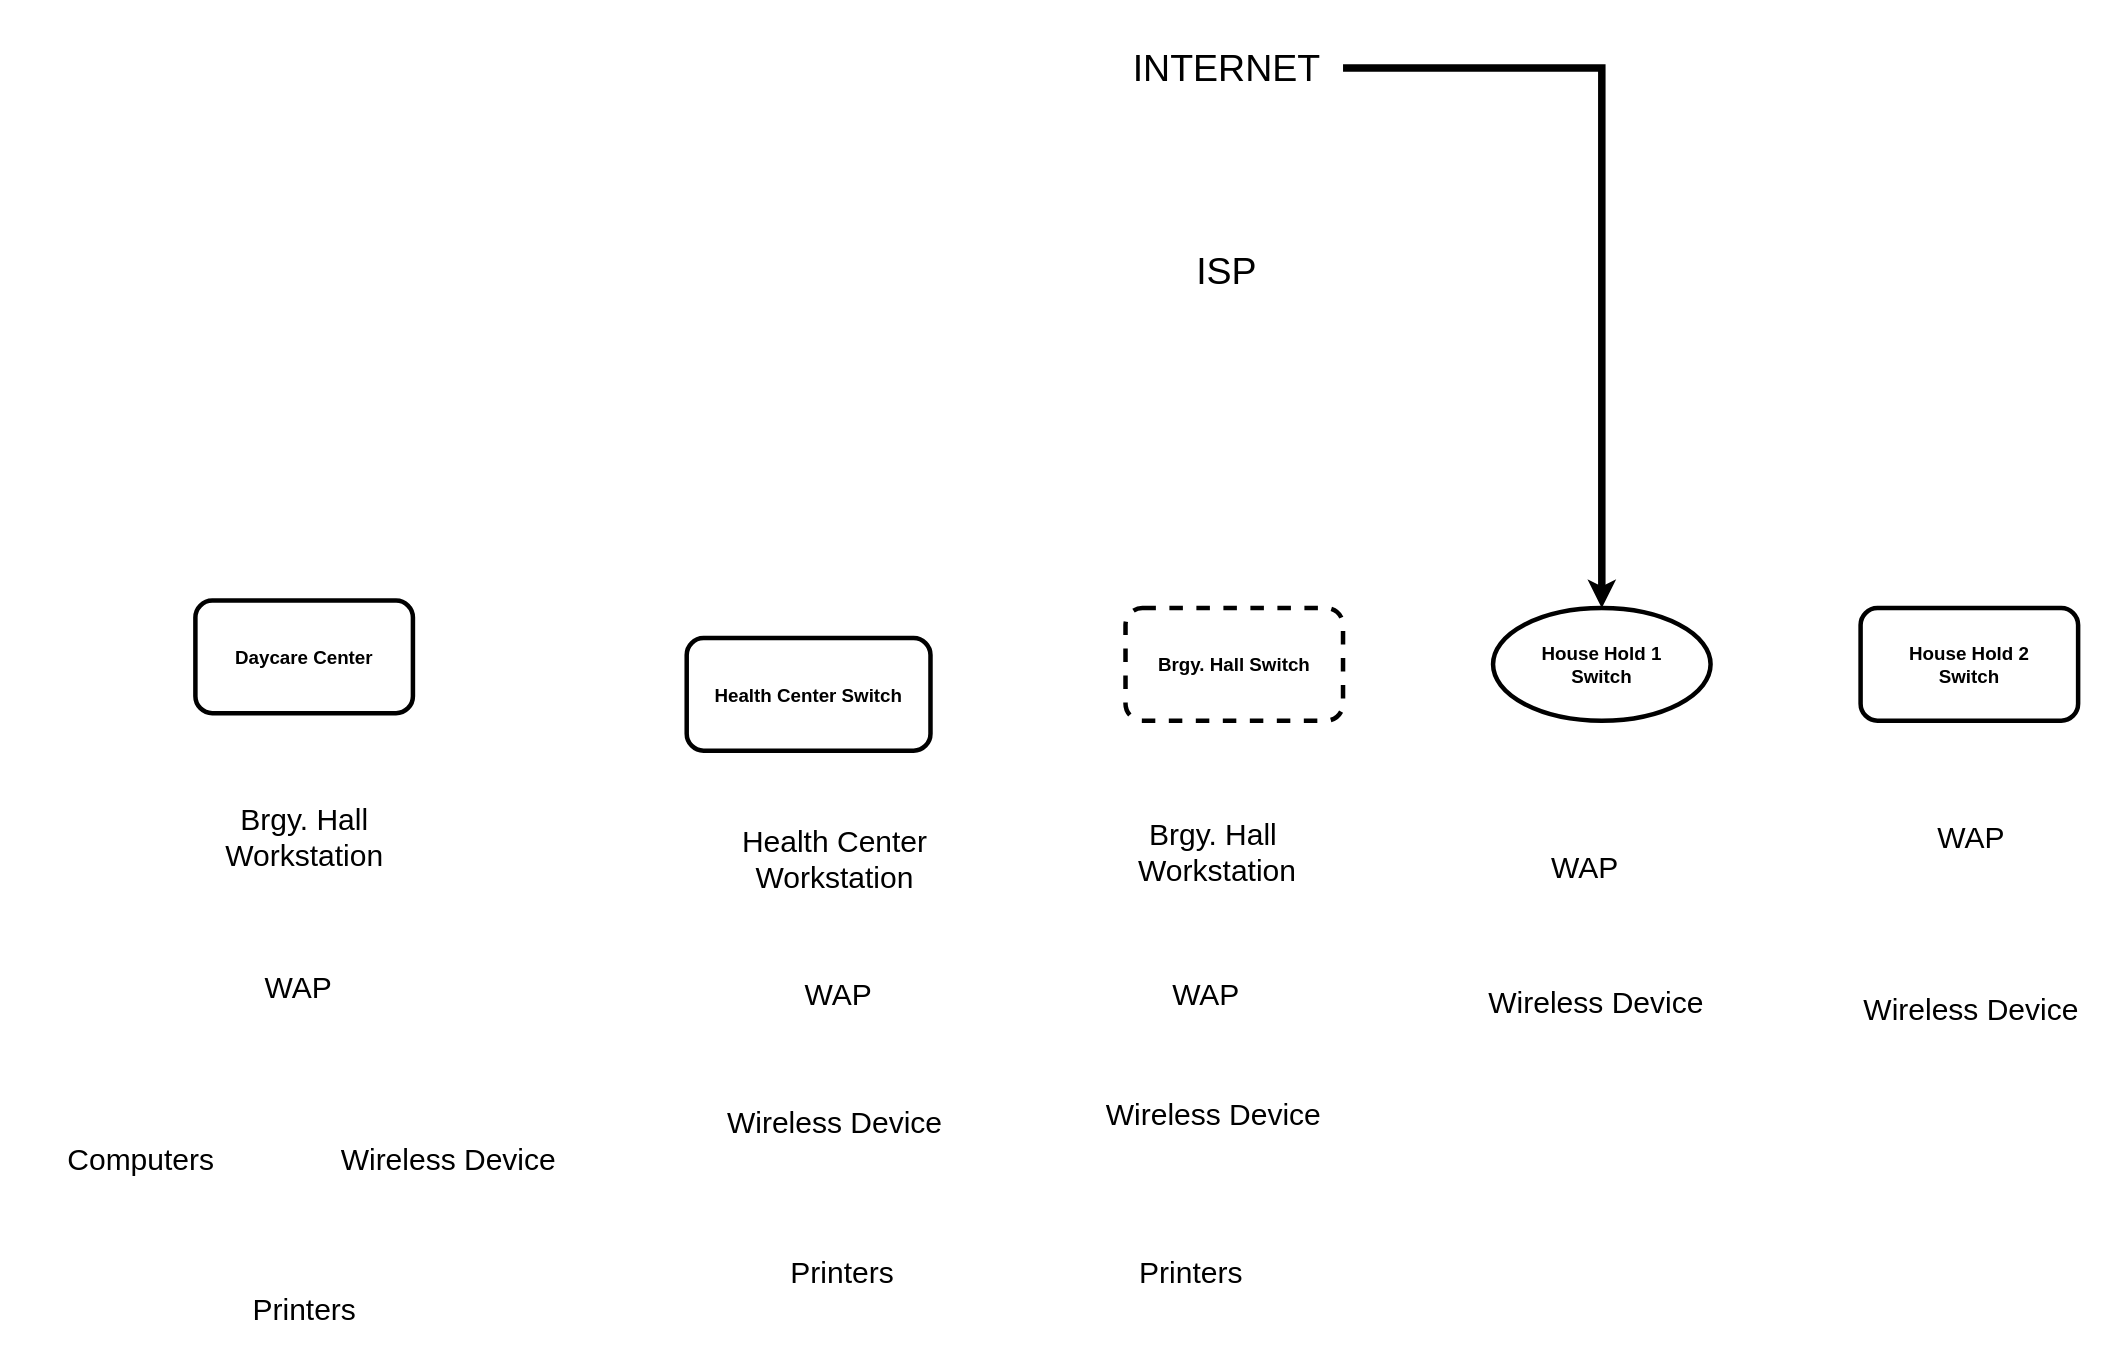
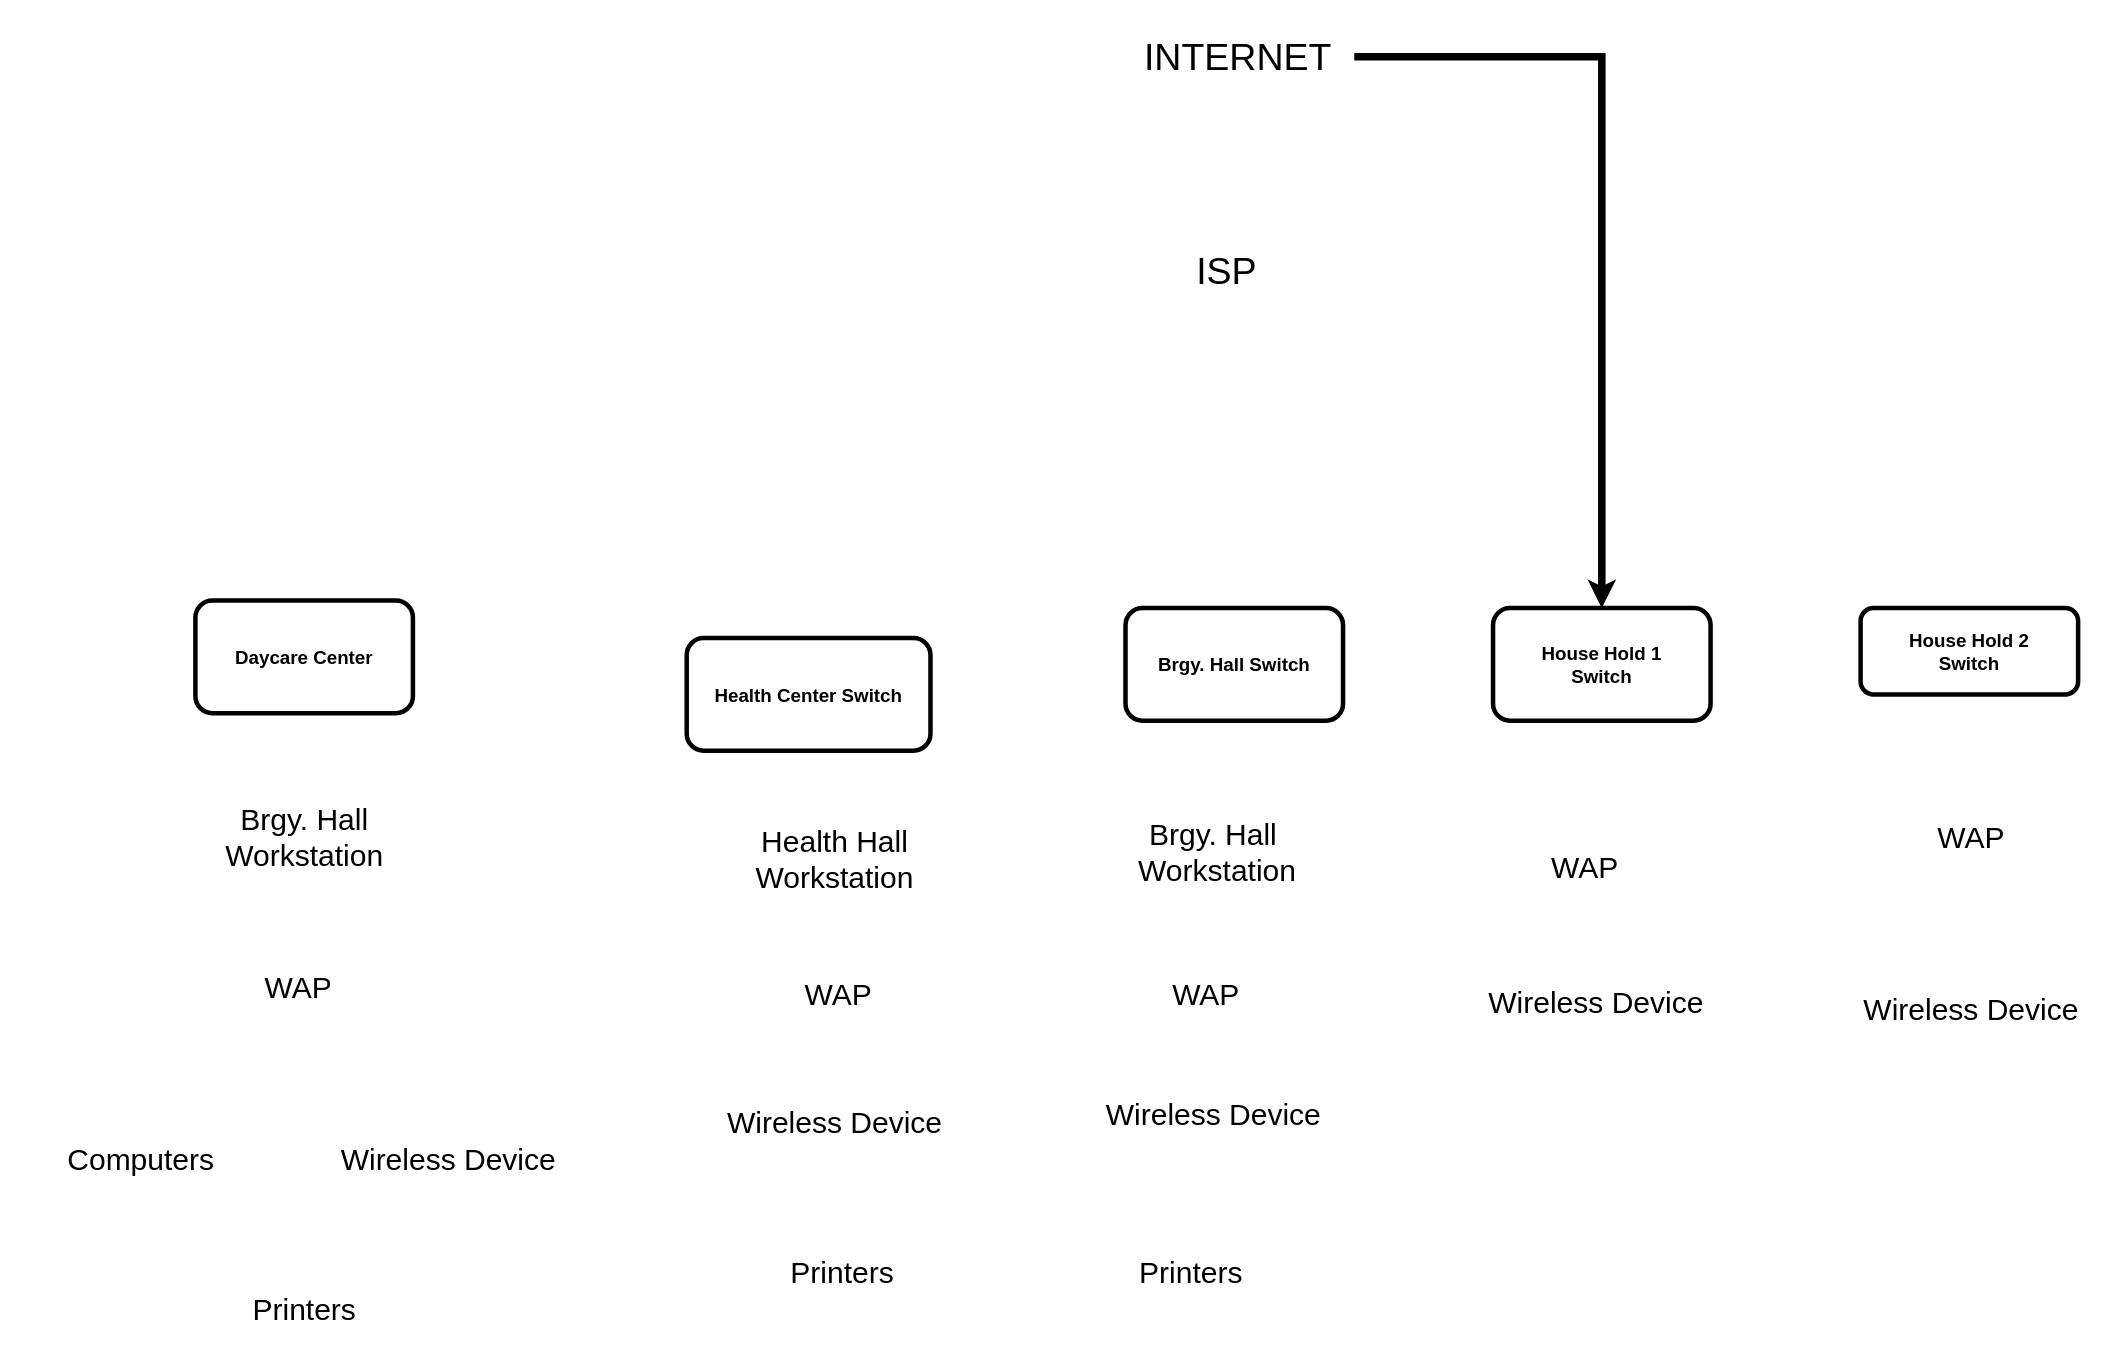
(1227, 68) -> (1238, 57)
(1234, 664) -> (1234, 664)
(1602, 664) -> (1602, 664)
(1969, 664) -> (1969, 651)
(835, 859) -> (835, 859)
